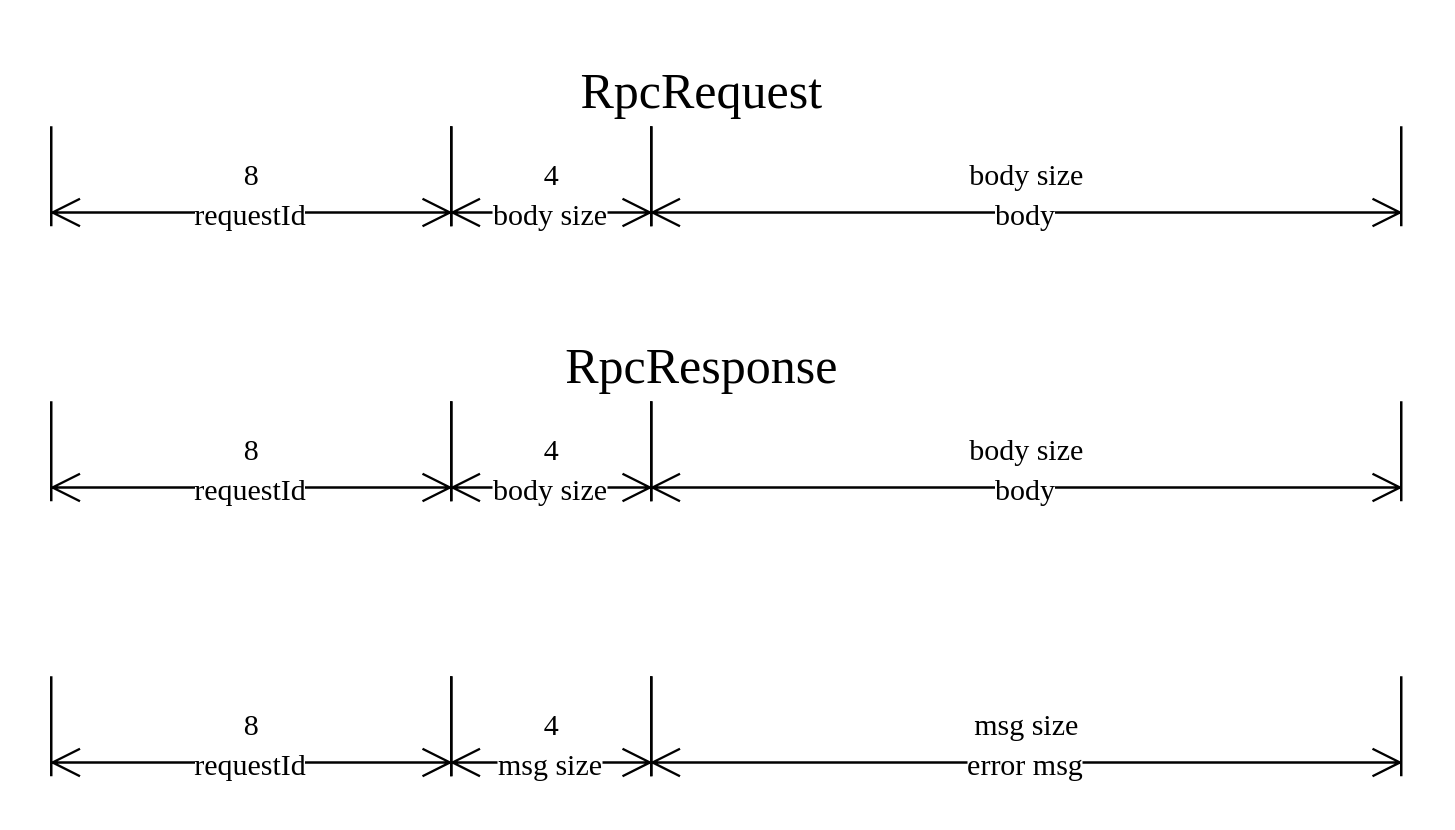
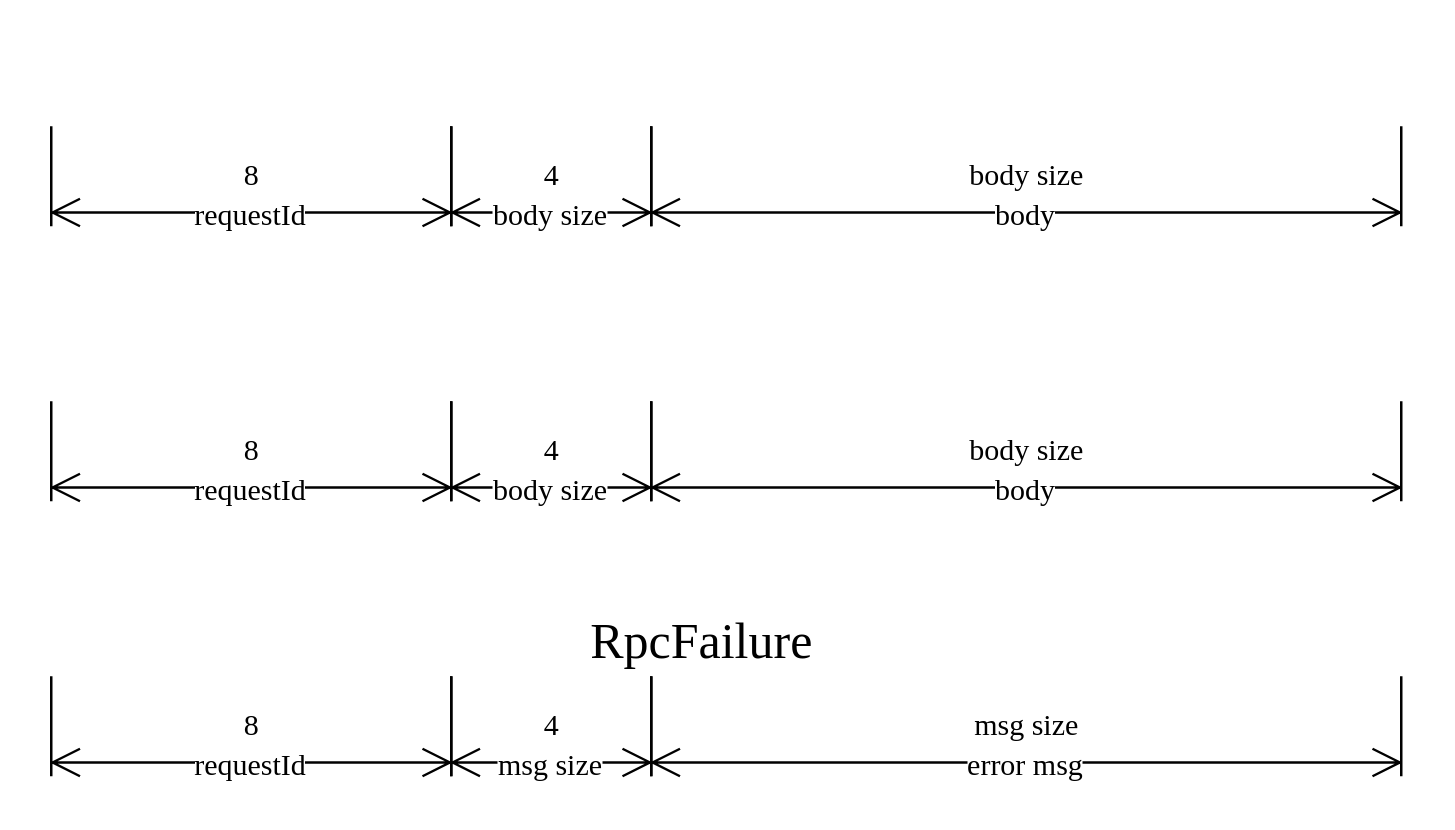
(701, 89) -> none
(701, 364) -> none
none -> (701, 639)
